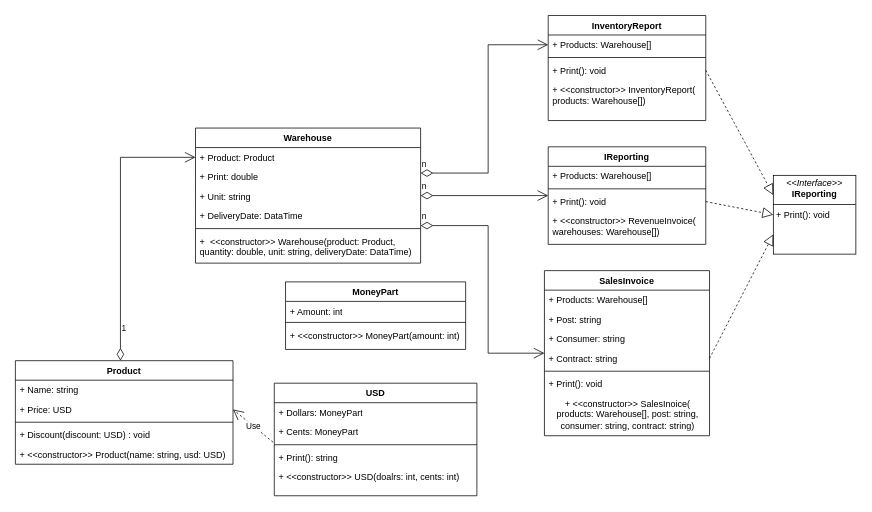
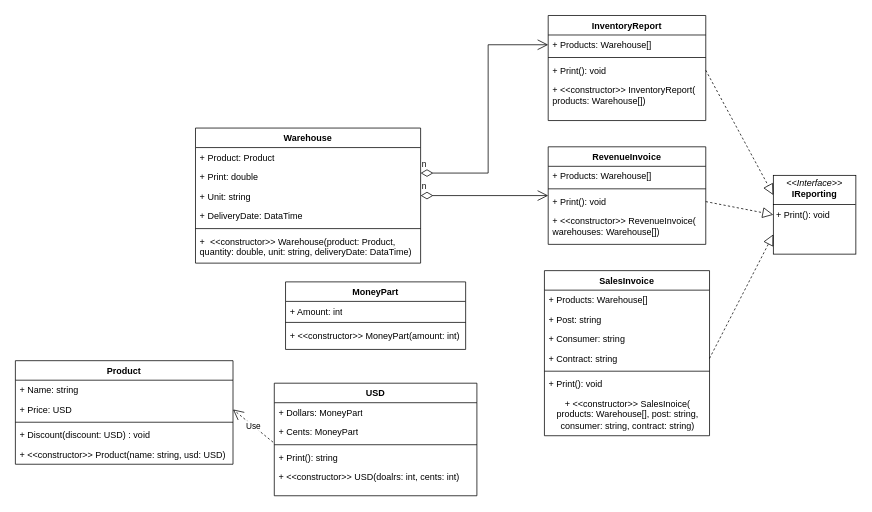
(627, 157) -> (627, 157)
(120, 217) -> none
(488, 289) -> none
